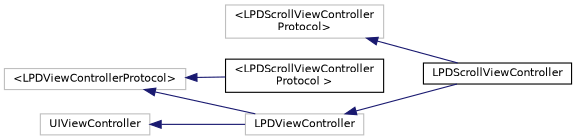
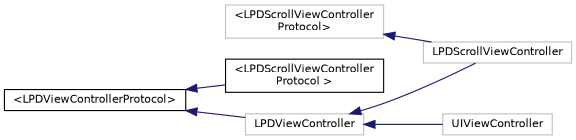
(497, 74) -> (497, 53)
(95, 79) -> (95, 100)
(203, 124) -> (409, 124)
